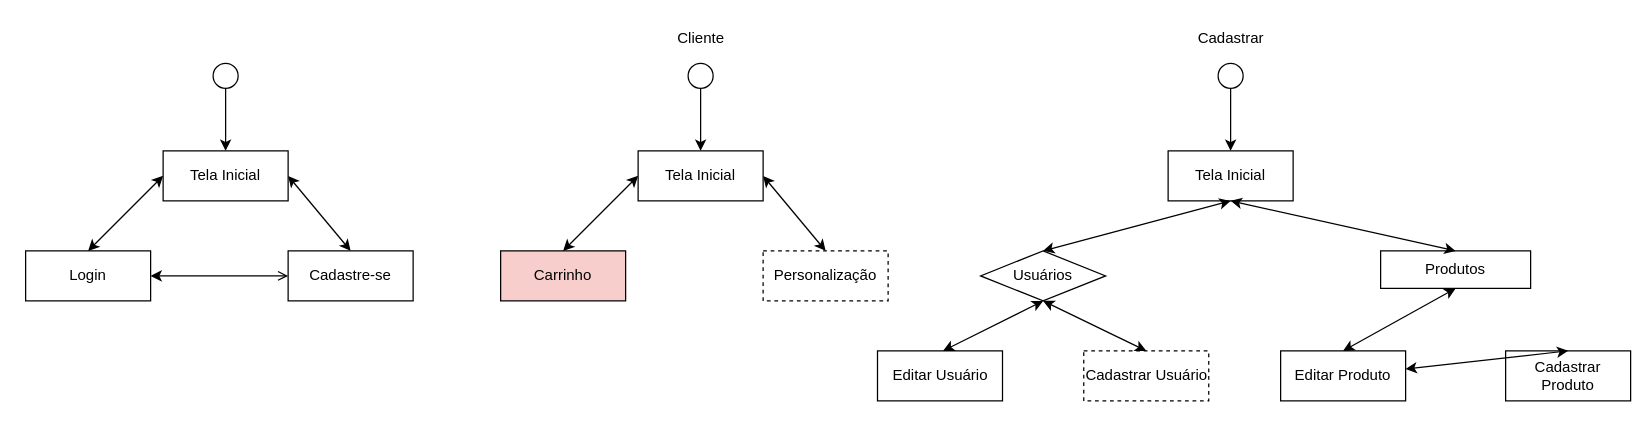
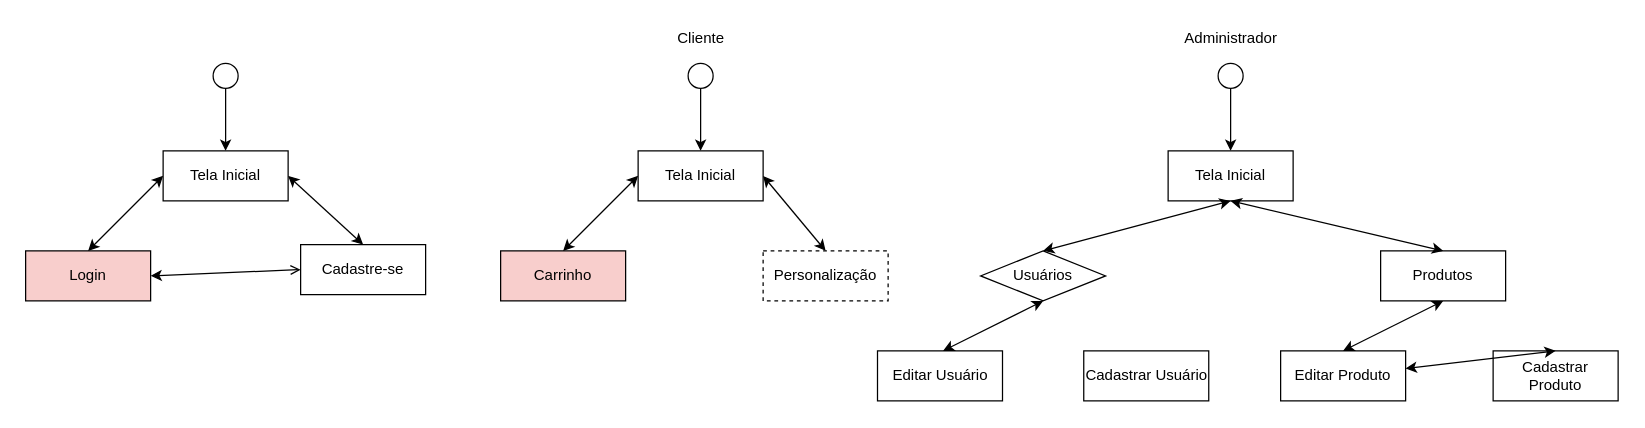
(1231, 38) -> (1231, 38)
(1456, 269) -> (1443, 276)
(88, 276) -> (88, 276)
(351, 276) -> (363, 269)
(1095, 326) -> none
(1146, 376) -> (1146, 376)
(1568, 376) -> (1556, 376)
